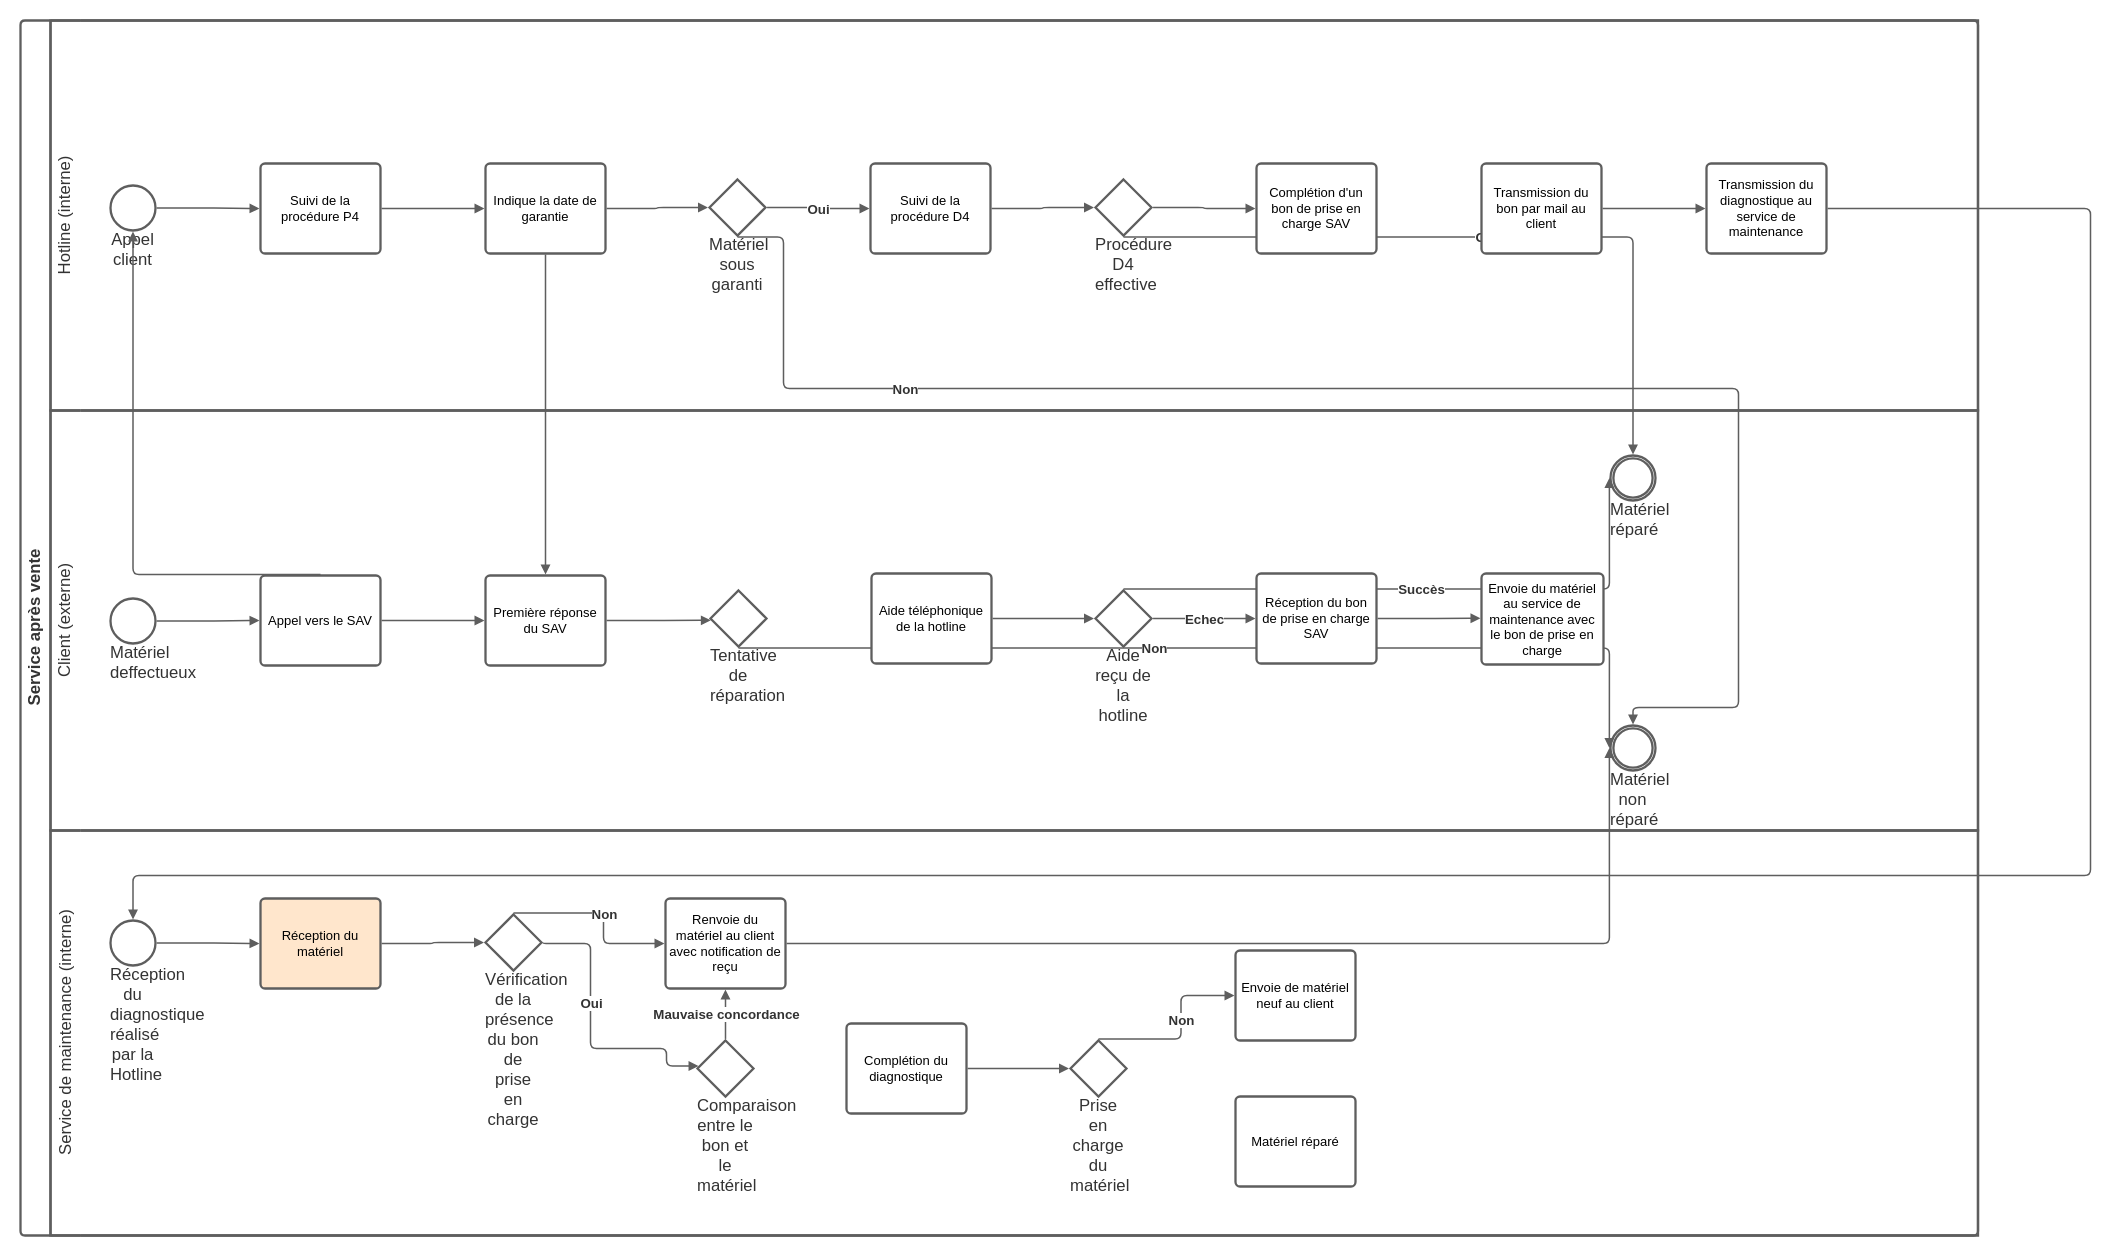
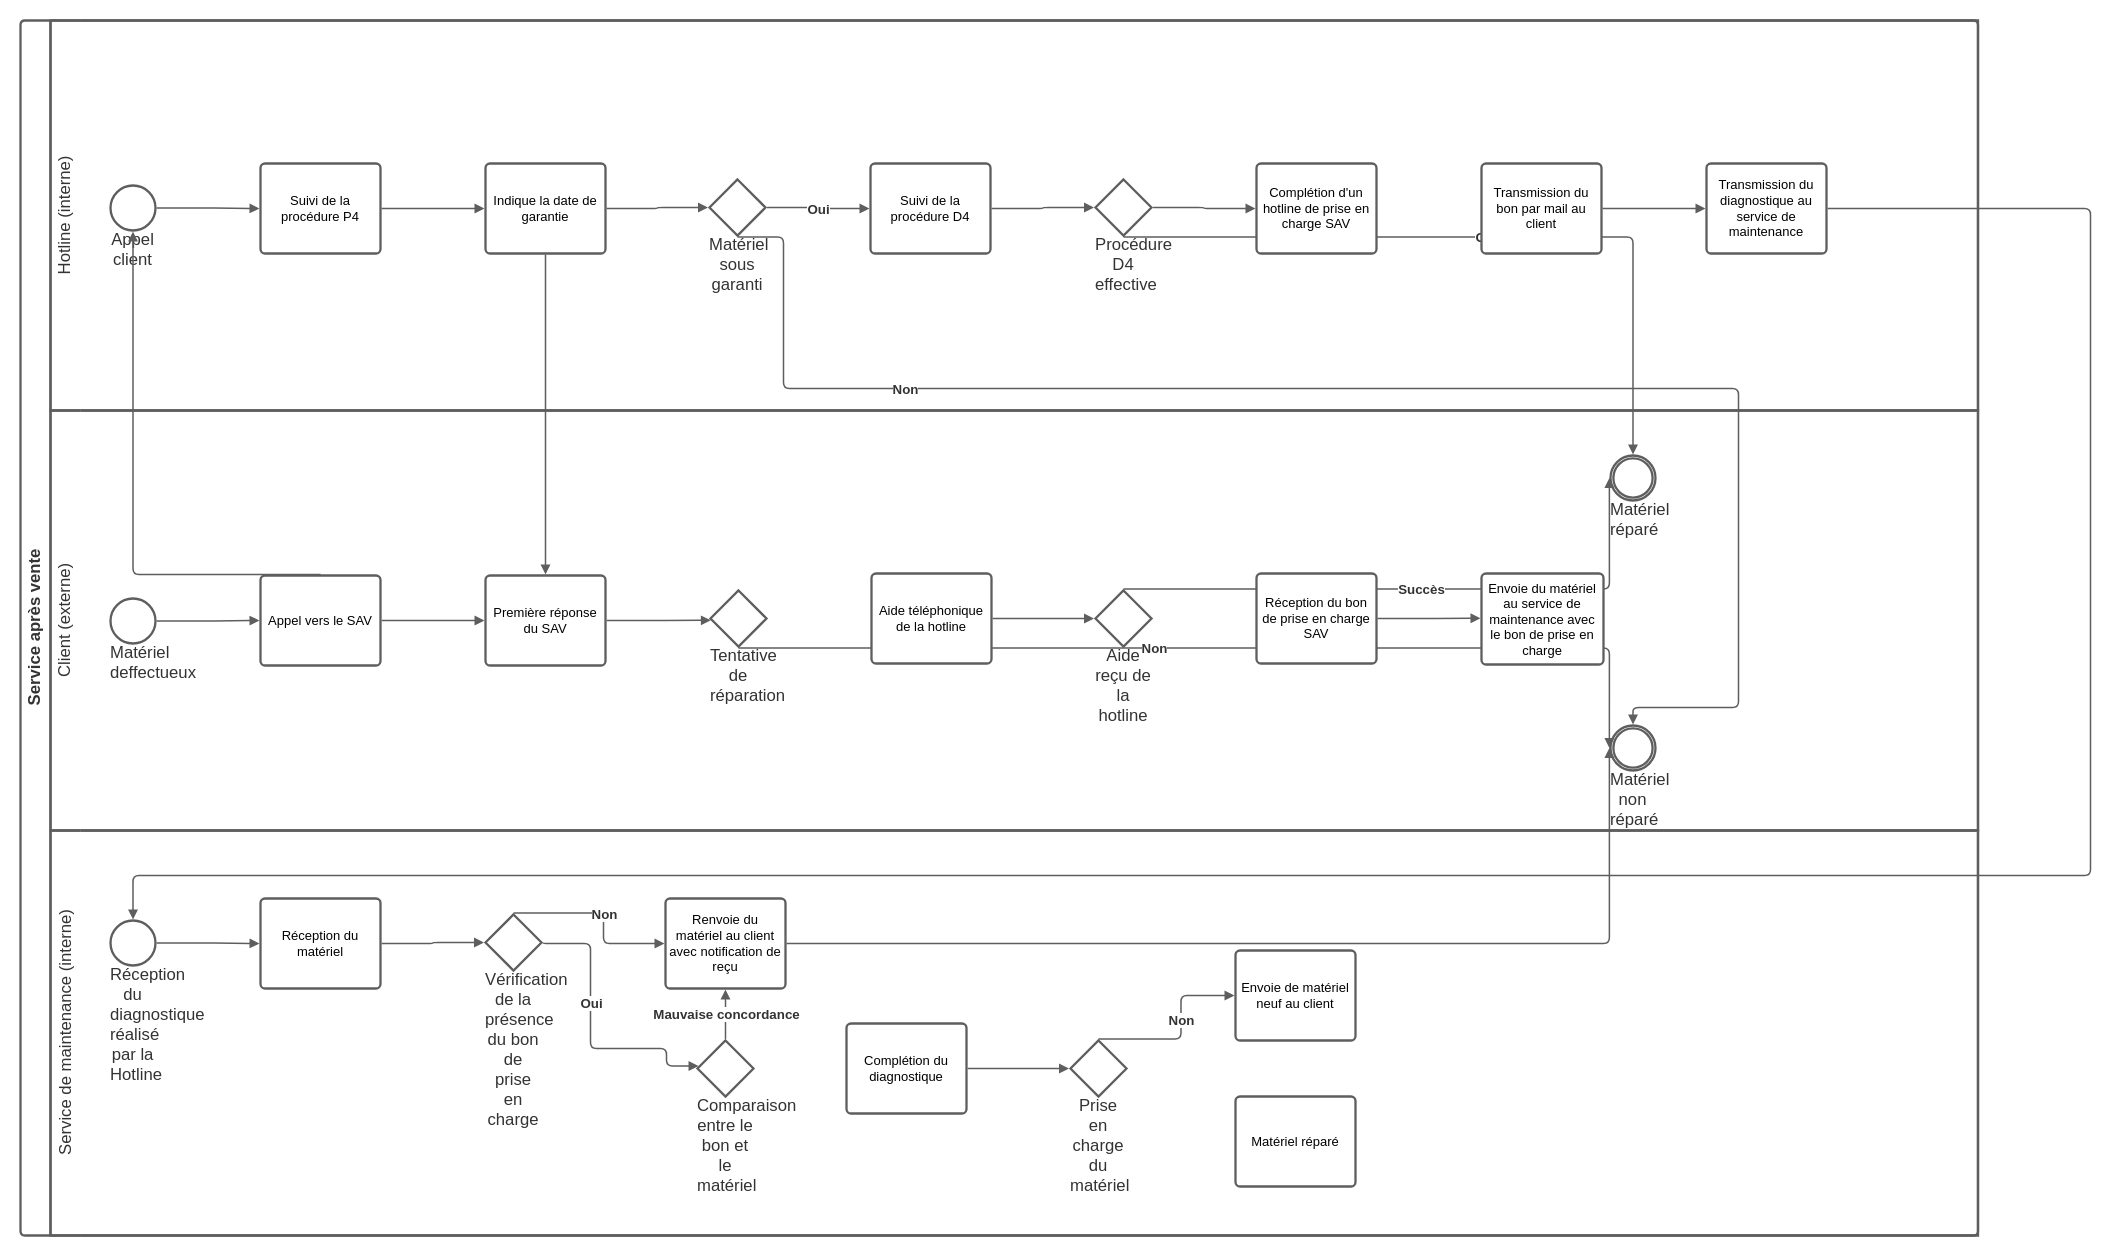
(1317, 209) -> (1317, 209)
(1199, 619) -> none
(321, 944) -> (321, 944)
